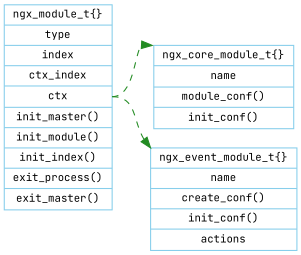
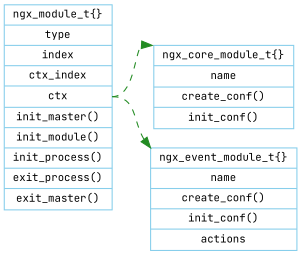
(224, 97) -> (224, 97)
(58, 158) -> (58, 158)
